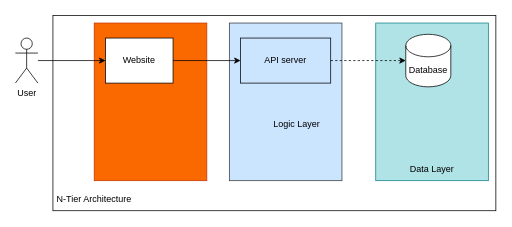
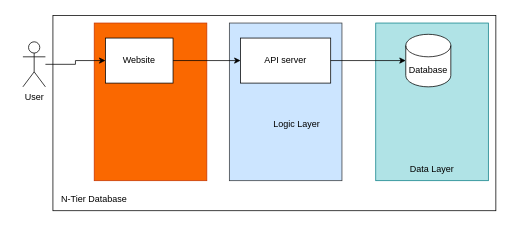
(27, 60) -> (34, 64)
(285, 60) -> (285, 60)
(364, 60) -> (364, 60)
(94, 199) -> (94, 199)
